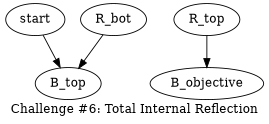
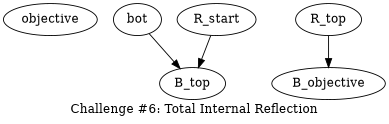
(35, 20) -> (137, 20)
none -> (50, 20)
(114, 20) -> (217, 20)
